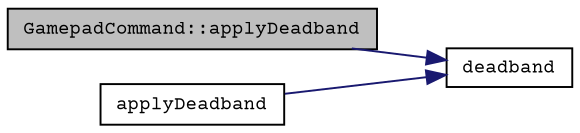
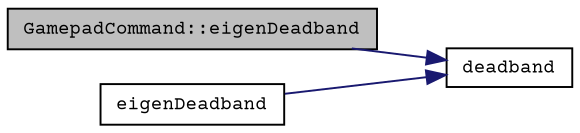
(192, 29) -> (192, 29)
(192, 104) -> (192, 104)
